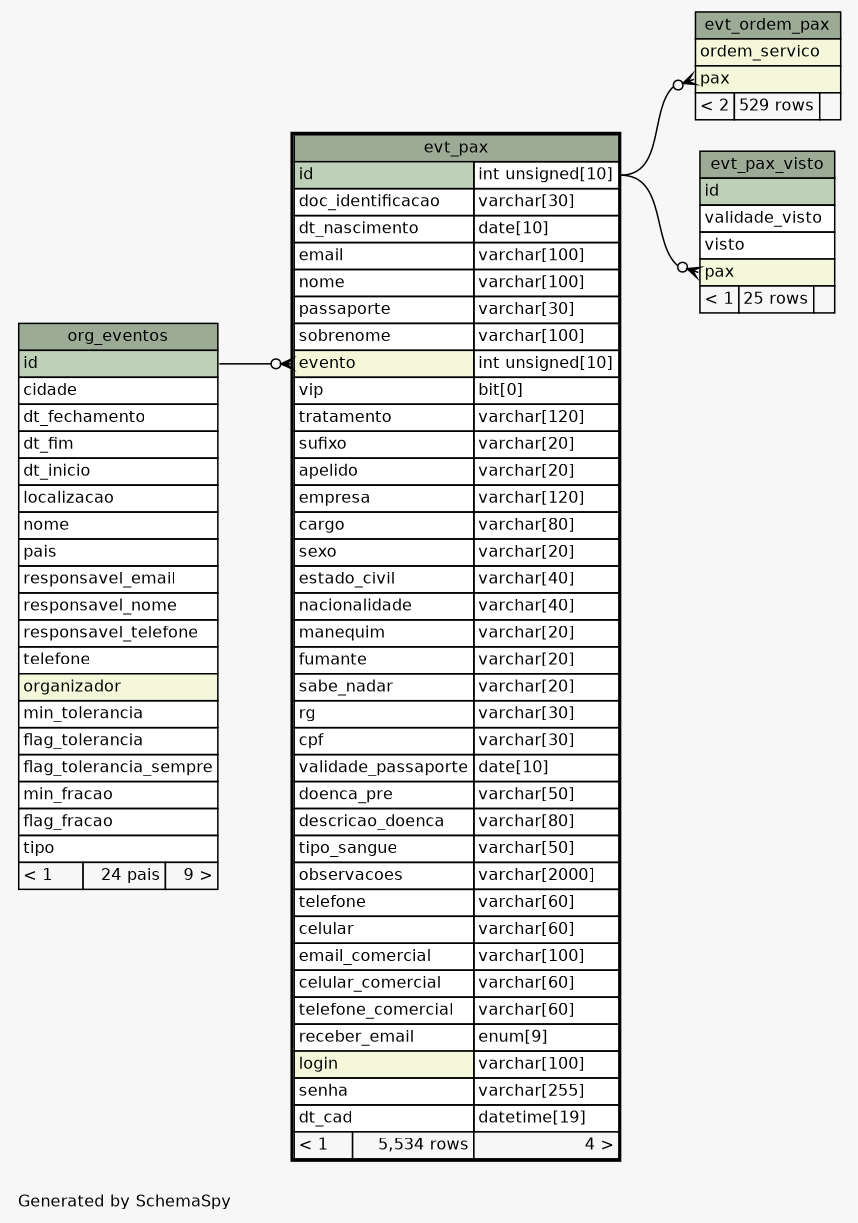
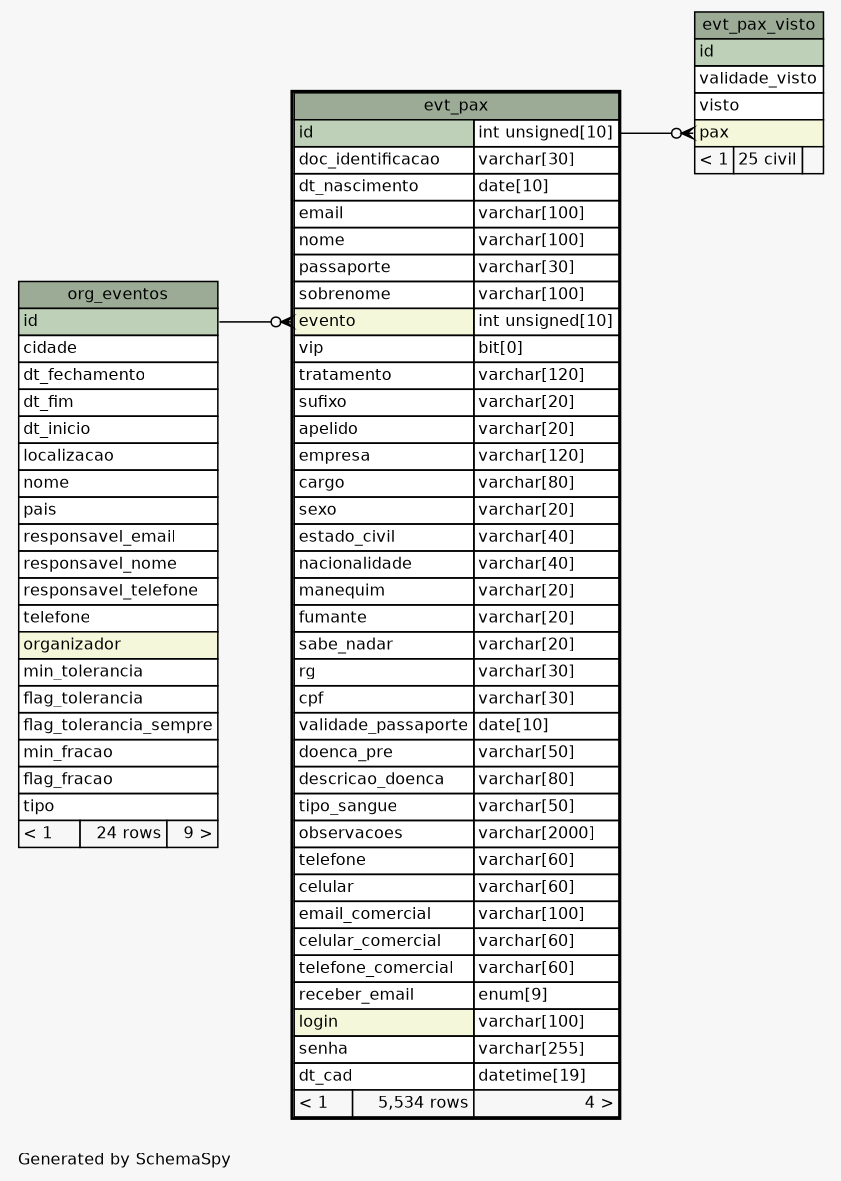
(767, 66) -> none
(776, 299) -> (768, 159)
(131, 875) -> (130, 833)
